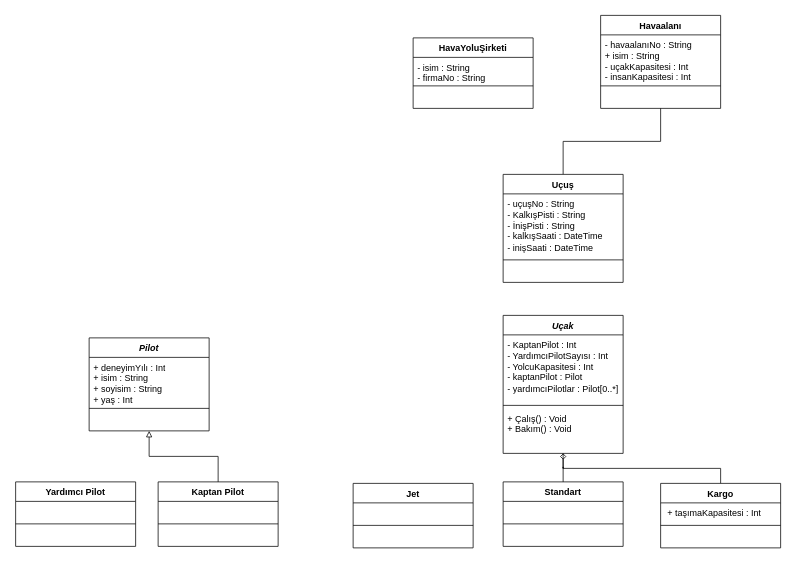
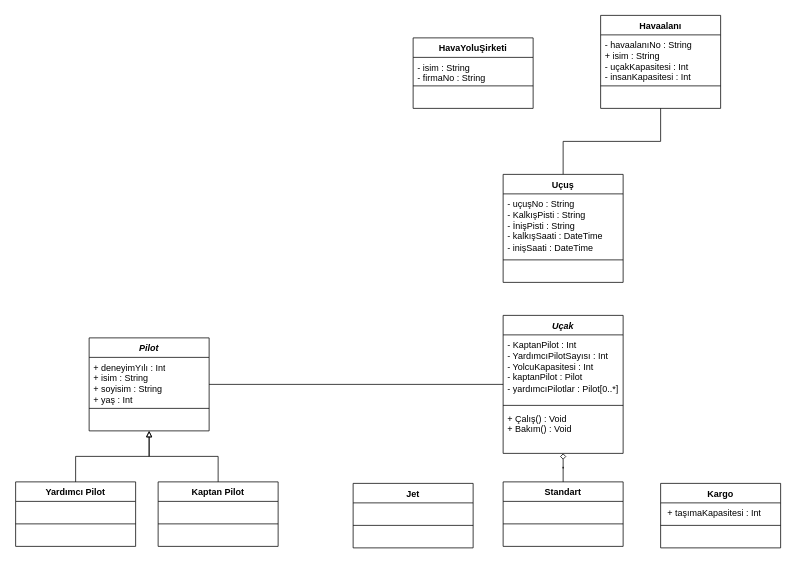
none -> (355, 384)
none -> (98, 456)
(650, 468) -> none
